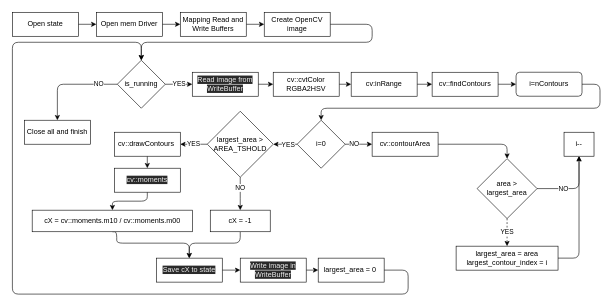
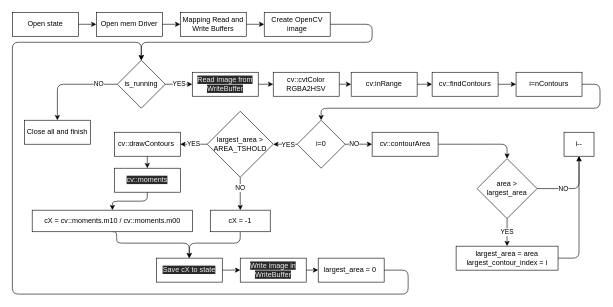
(549, 84) -> (549, 84)
(507, 223) -> (507, 223)
